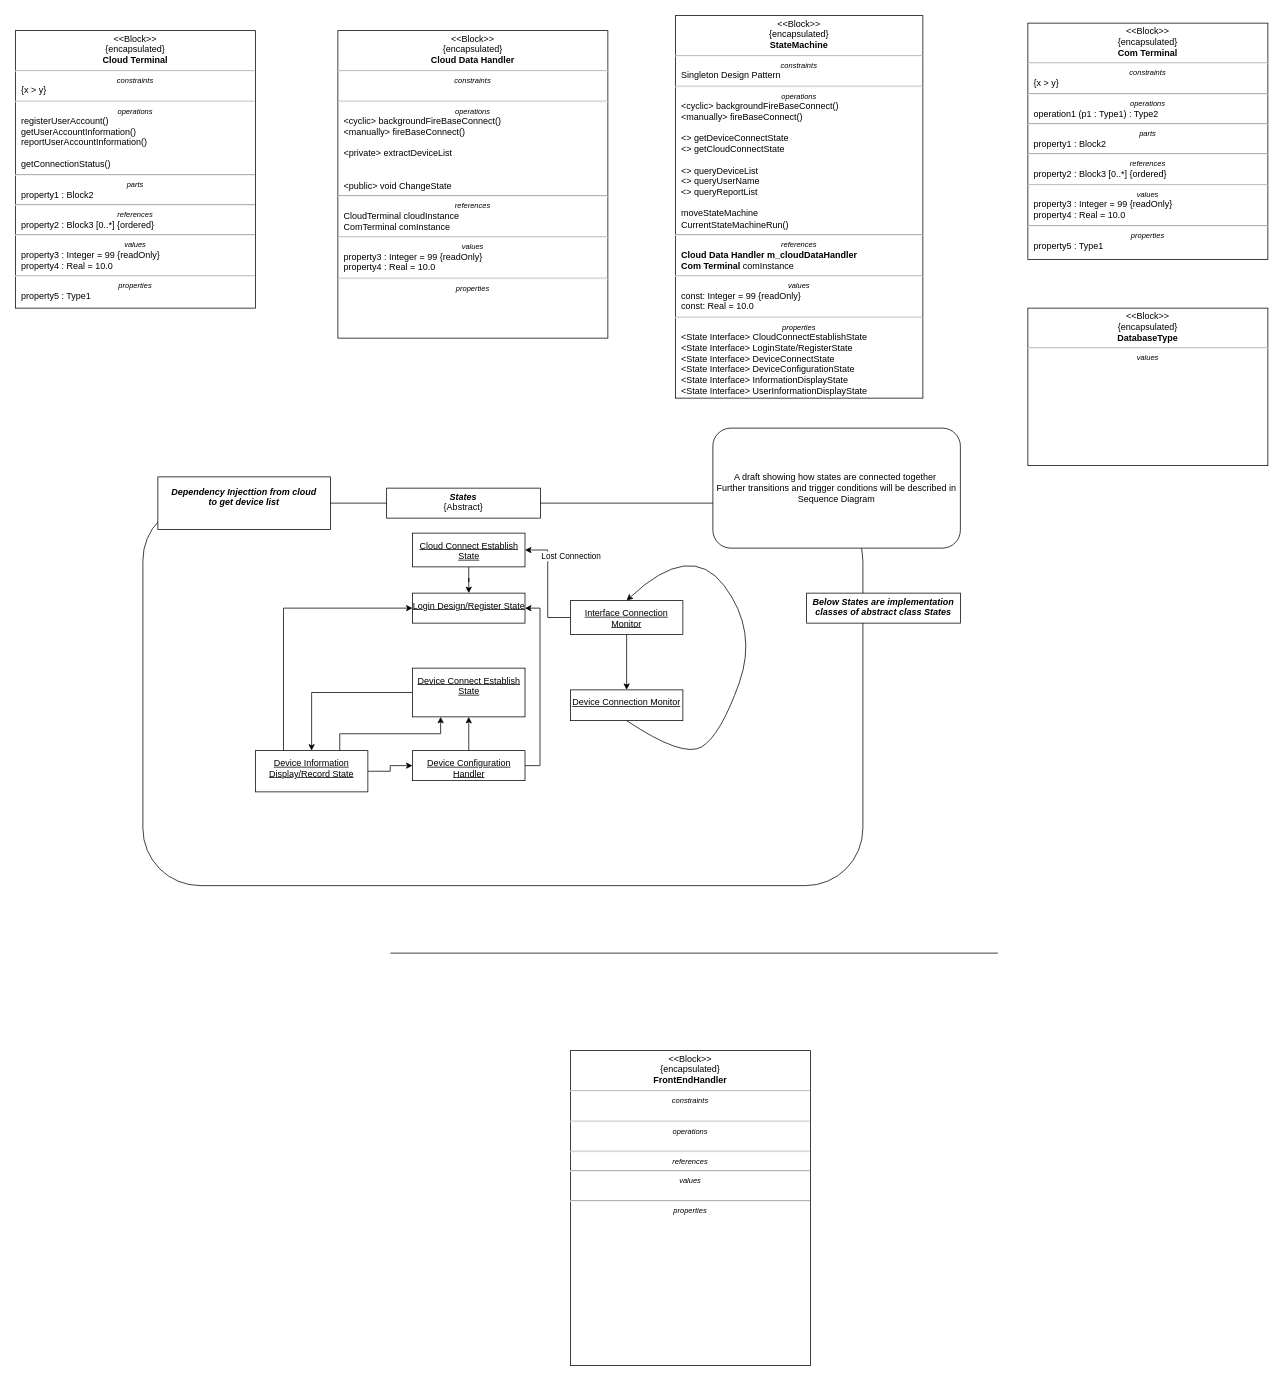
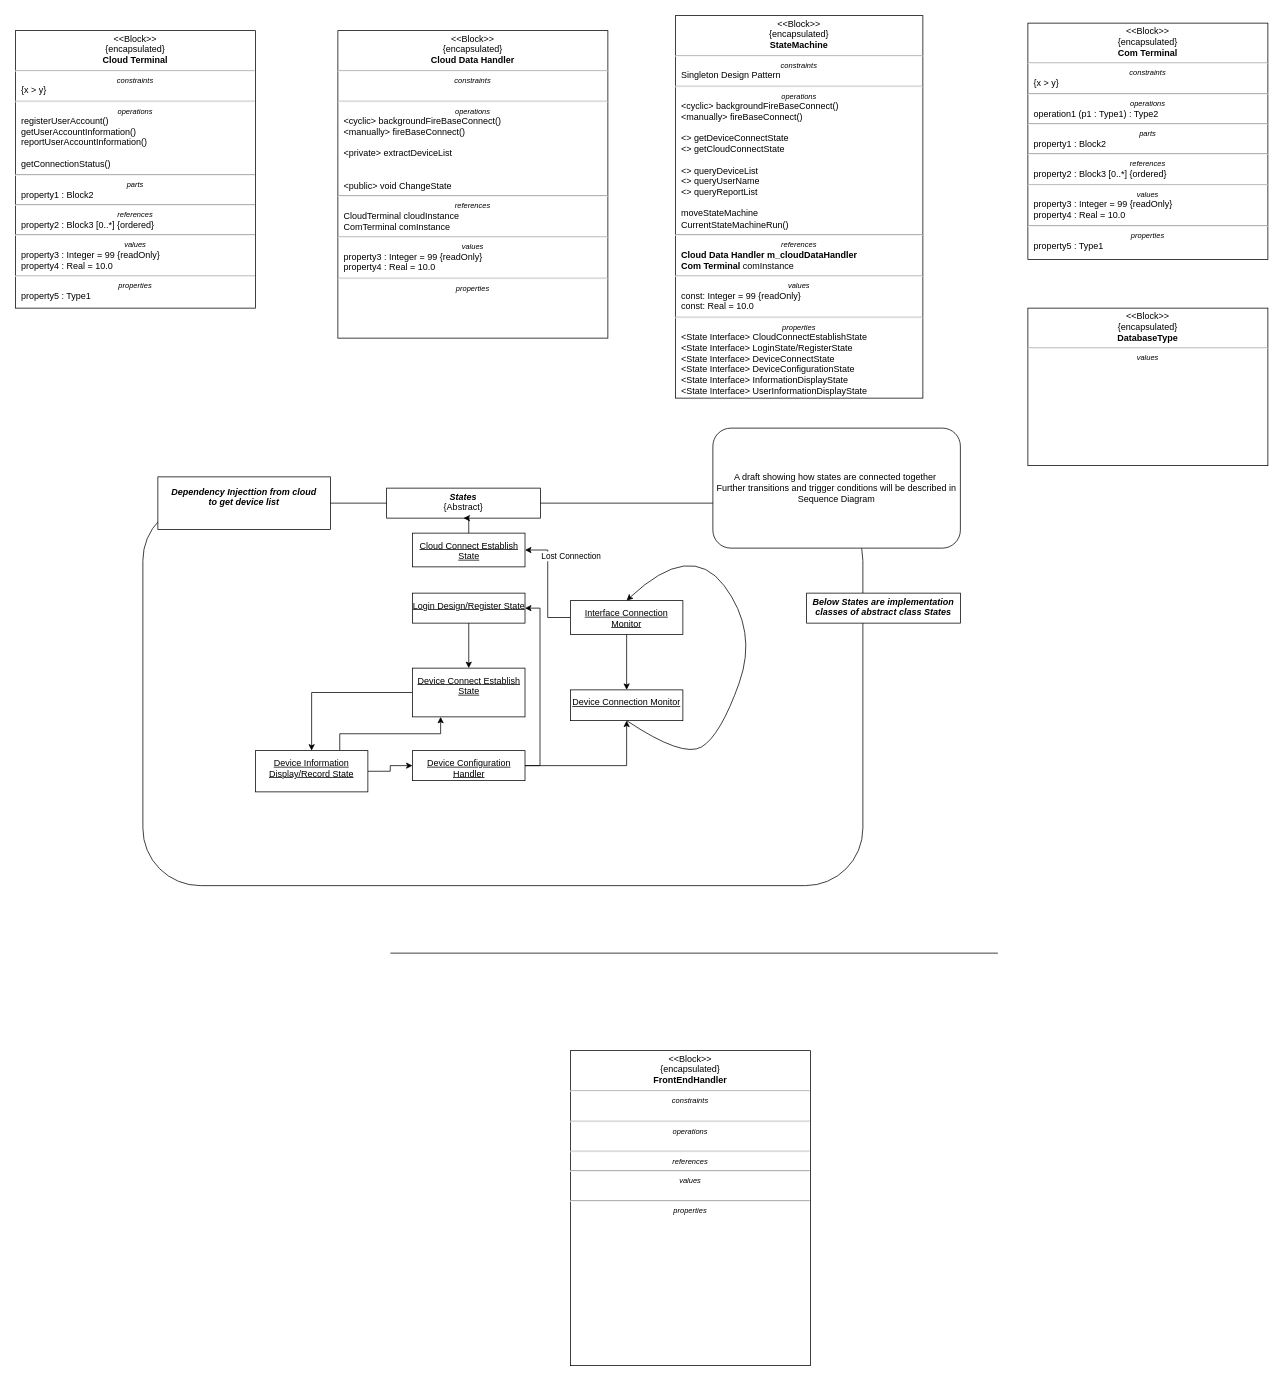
(469, 581) -> (469, 525)
none -> (469, 643)
(284, 679) -> none
(469, 736) -> (604, 765)
